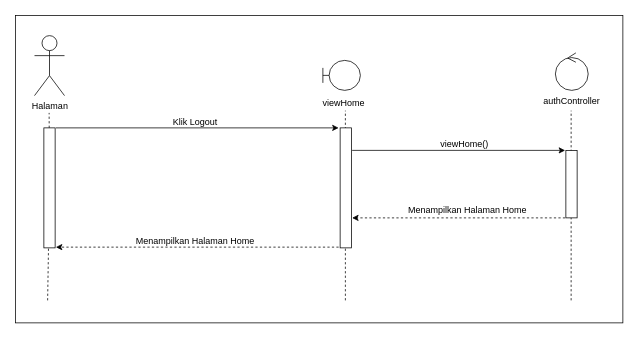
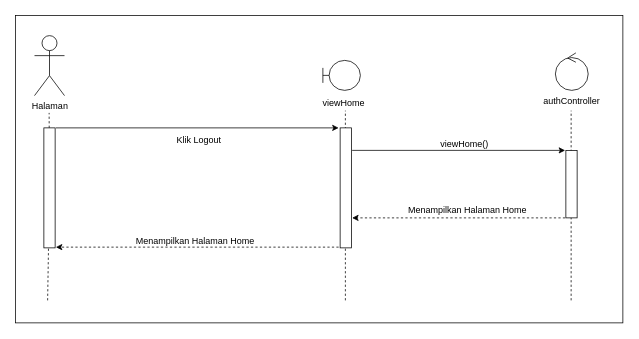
(195, 122) -> (199, 141)
